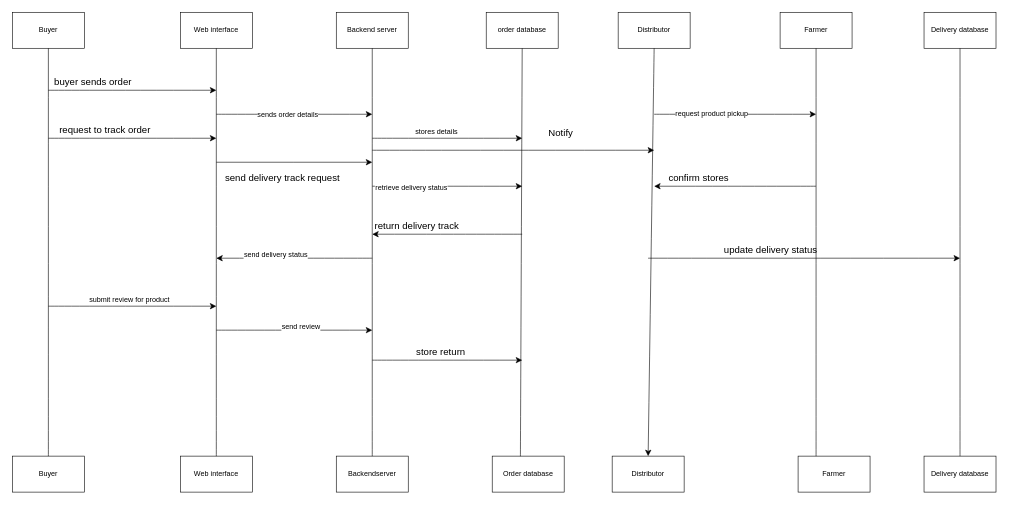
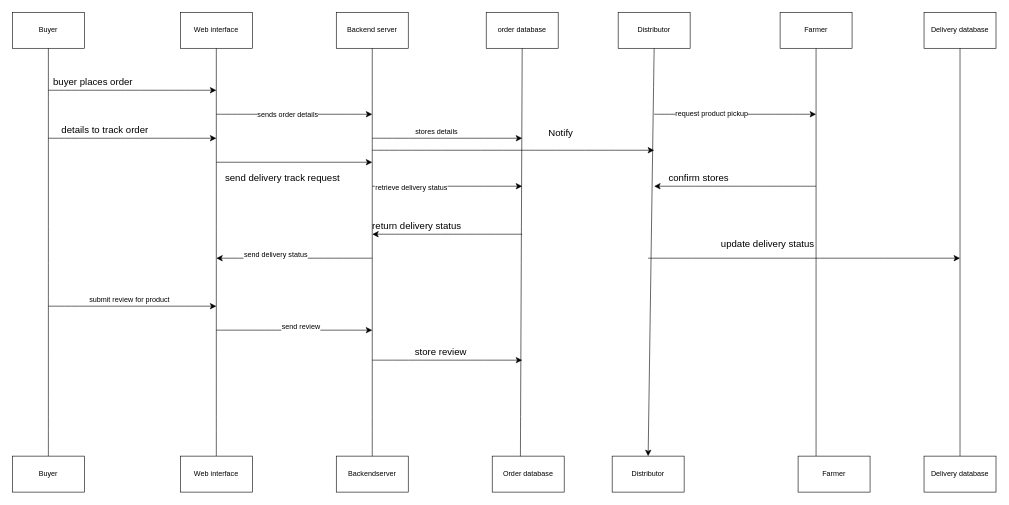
(93, 82) -> (93, 82)
(105, 130) -> (105, 130)
(417, 226) -> (417, 226)
(771, 250) -> (768, 244)
(441, 352) -> (441, 352)
